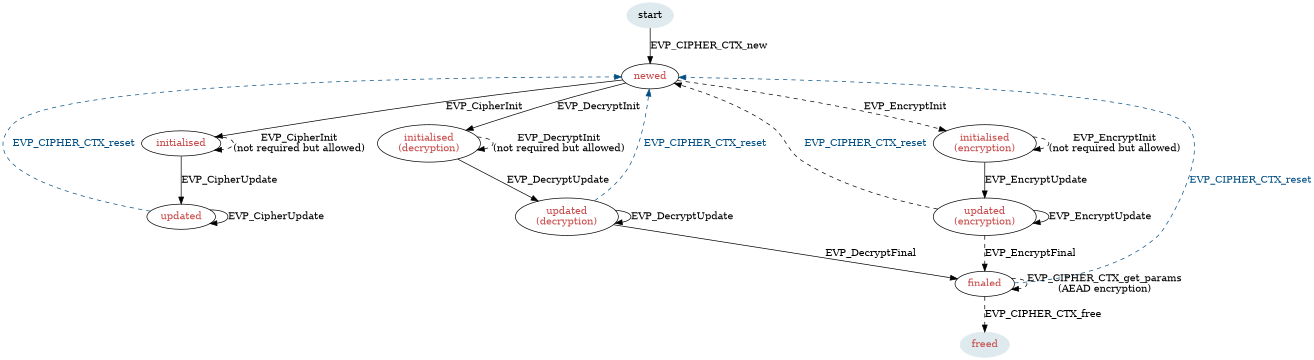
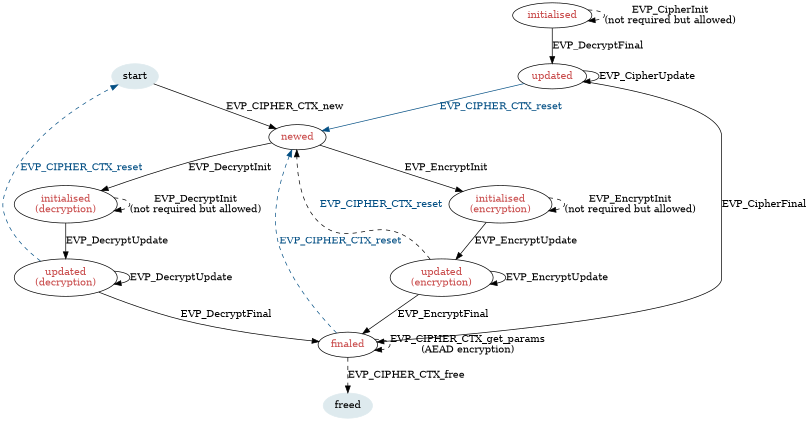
(216, 88) -> (427, 106)
(809, 101) -> (388, 167)
(422, 105) -> none
(634, 155) -> (21, 161)
(229, 180) -> (598, 46)
(985, 250) -> (393, 312)
none -> (702, 294)
(985, 345) -> (348, 406)
